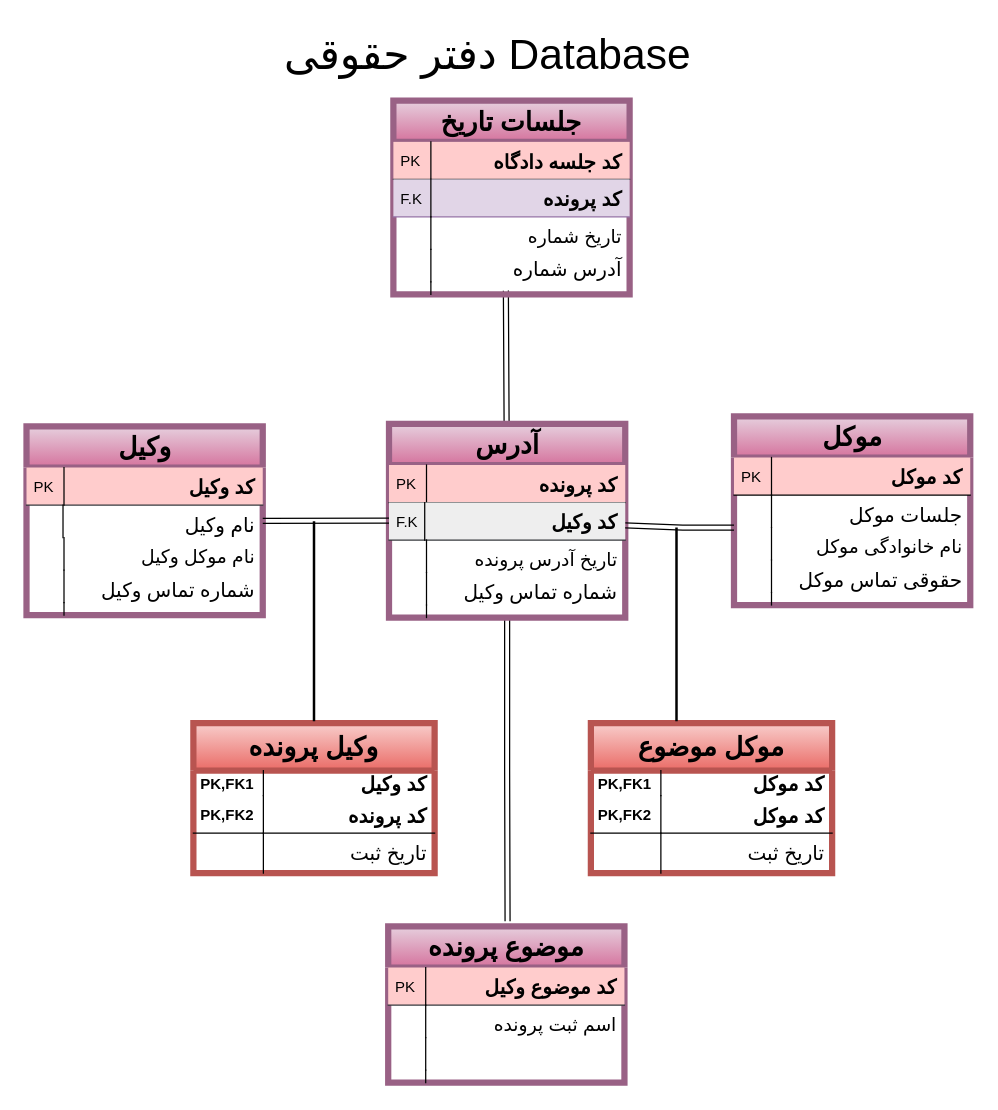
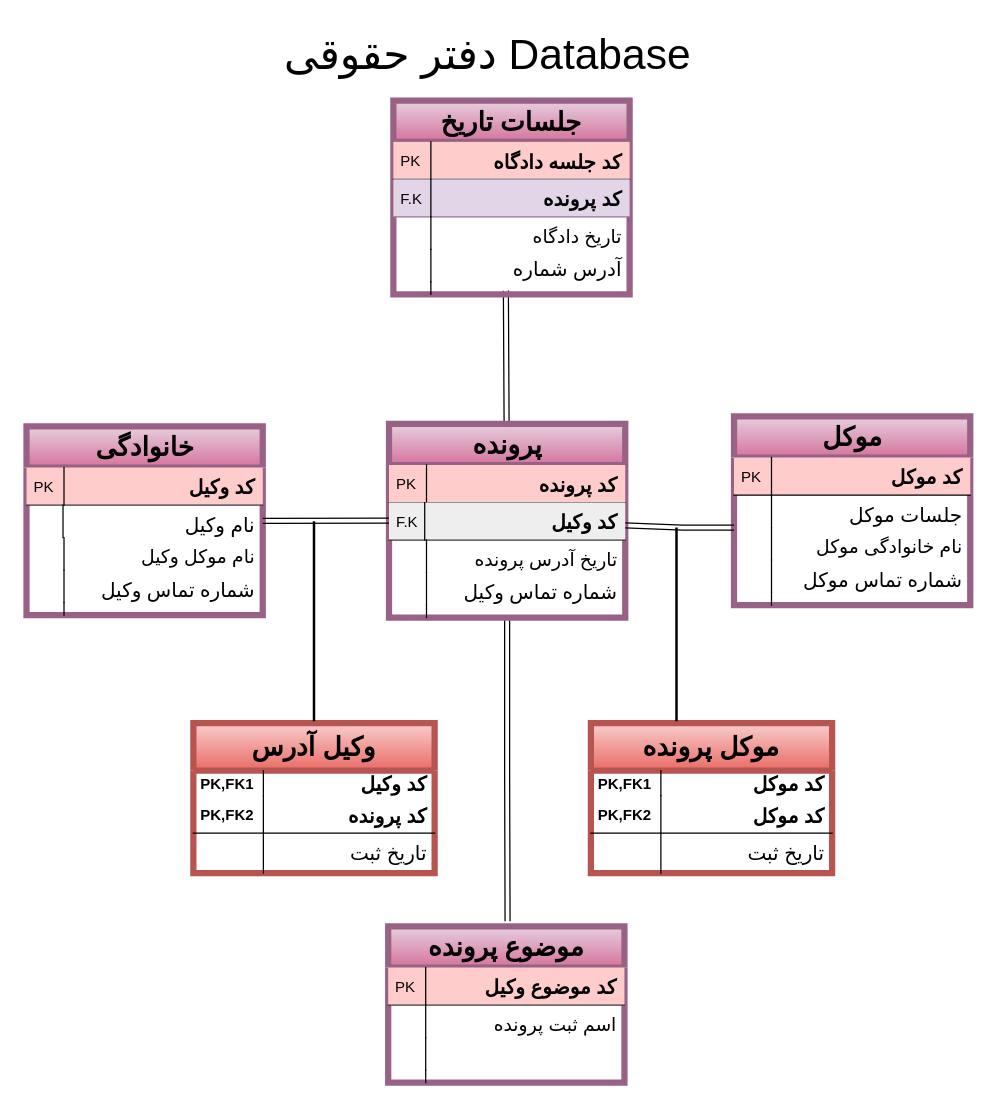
(566, 236) -> (561, 236)
(508, 444) -> (508, 444)
(145, 447) -> (145, 447)
(883, 580) -> (883, 580)
(314, 747) -> (314, 747)
(711, 747) -> (711, 747)
